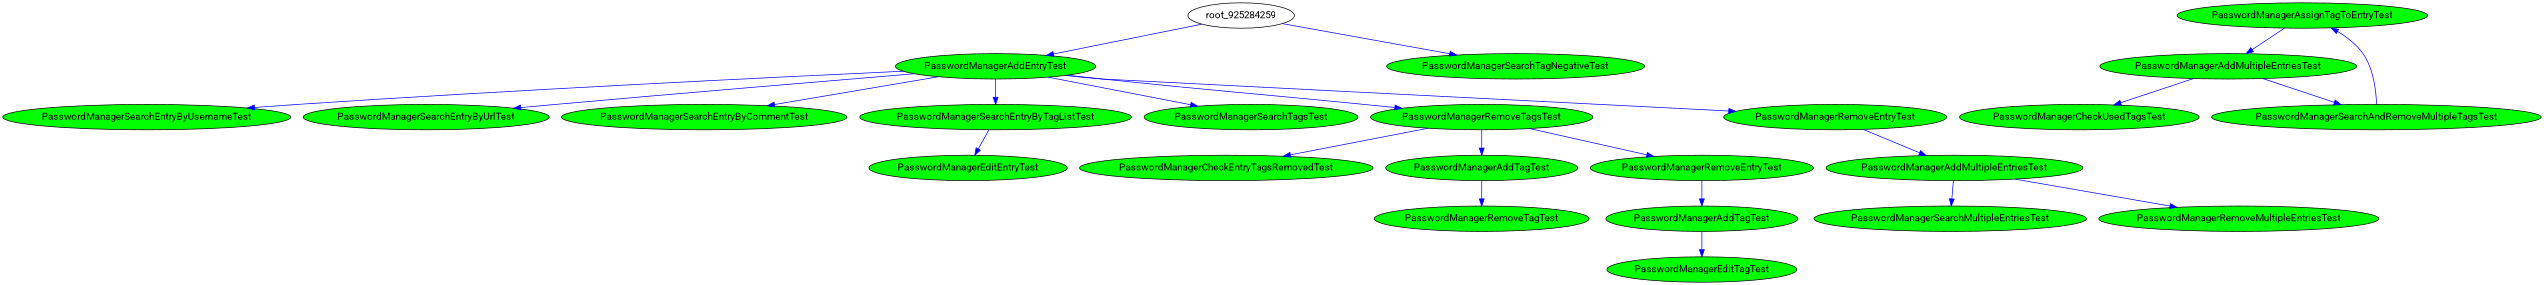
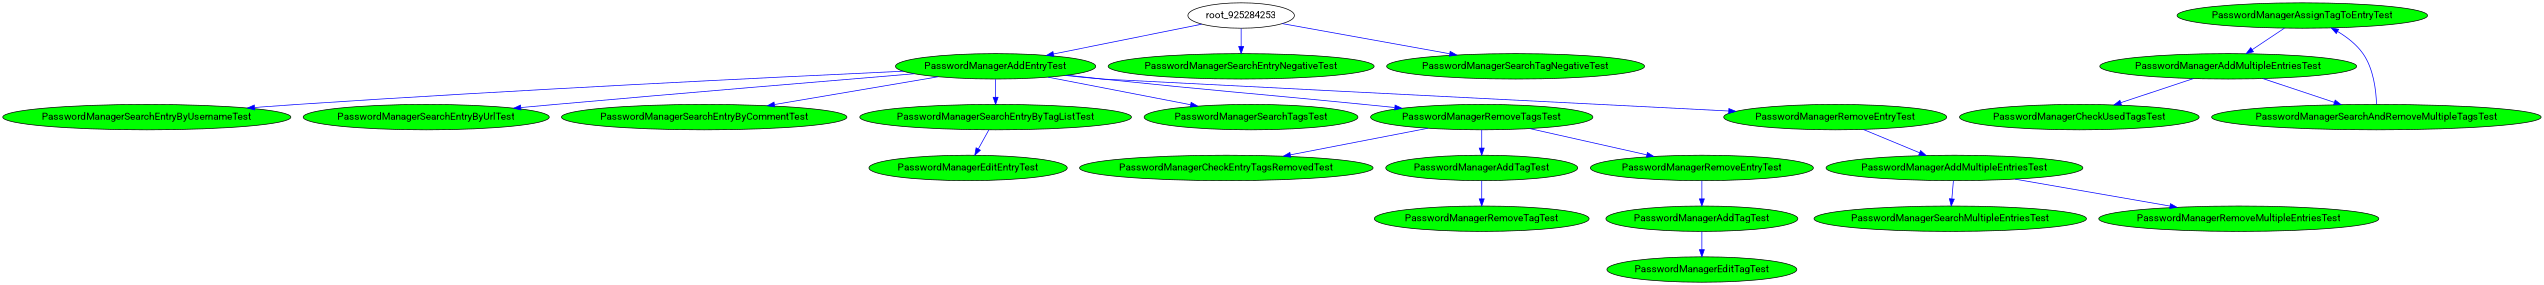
(1241, 16) -> (1241, 16)
none -> (1241, 66)
